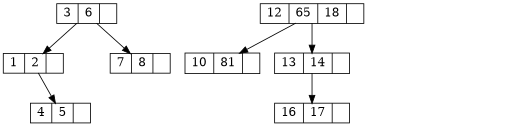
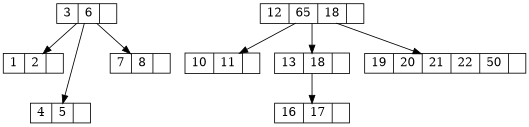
(228, 63) -> (228, 63)
(318, 63) -> (318, 63)
none -> (445, 63)
(45, 85) -> (75, 59)
